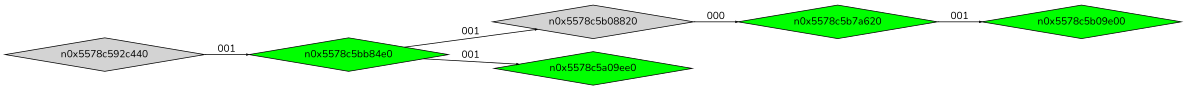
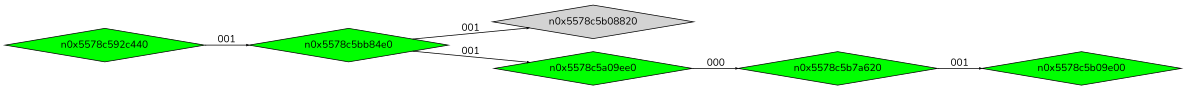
(715, 22) -> (714, 68)
(105, 55) -> (105, 45)
